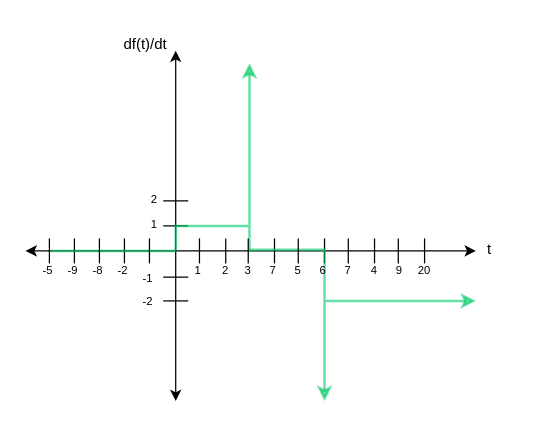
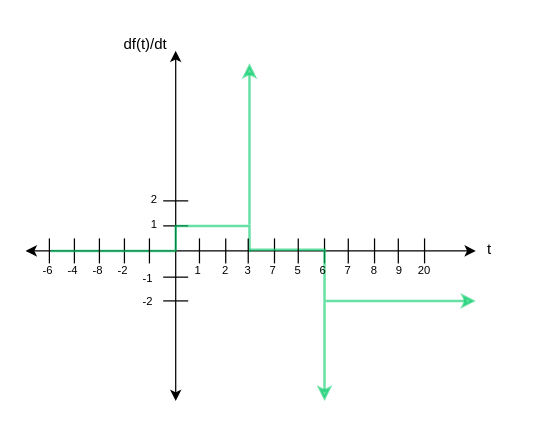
(48, 271) -> (48, 271)
(73, 271) -> (73, 271)
(374, 271) -> (374, 271)
